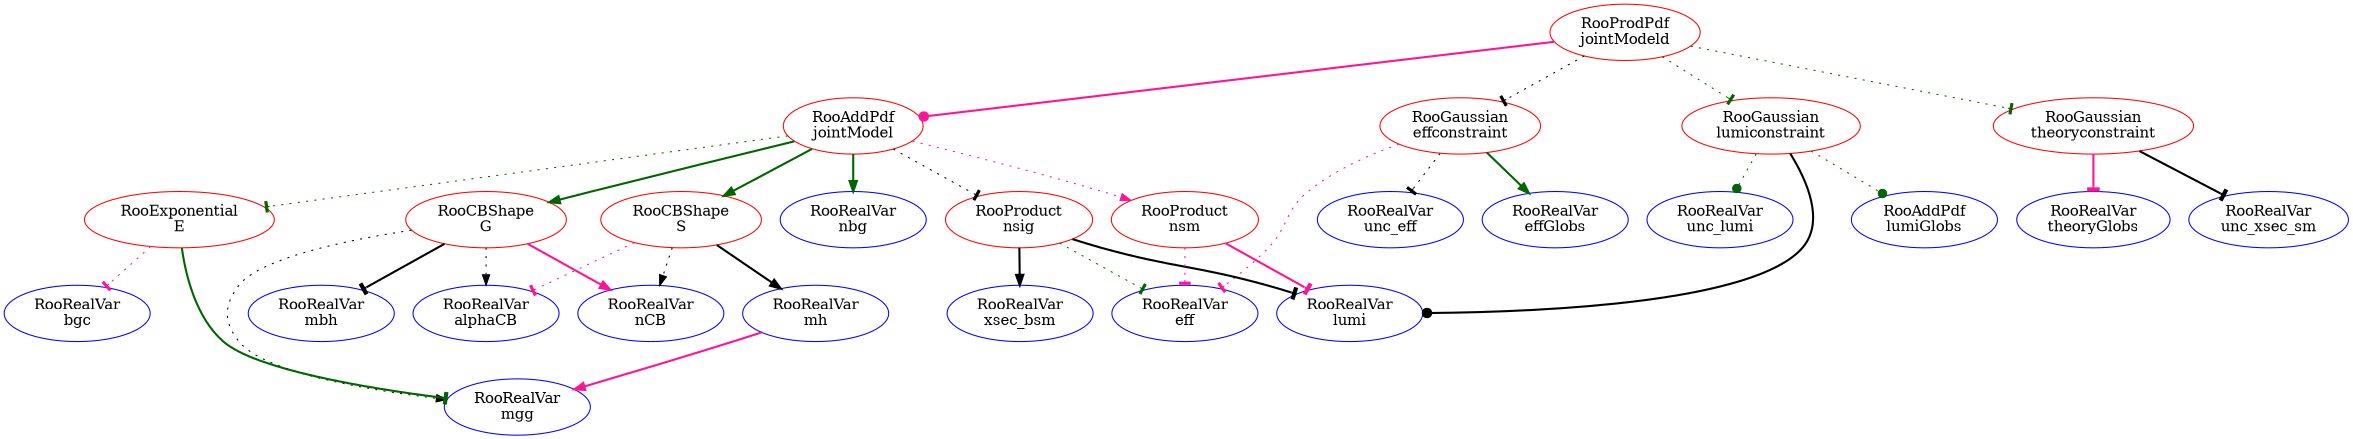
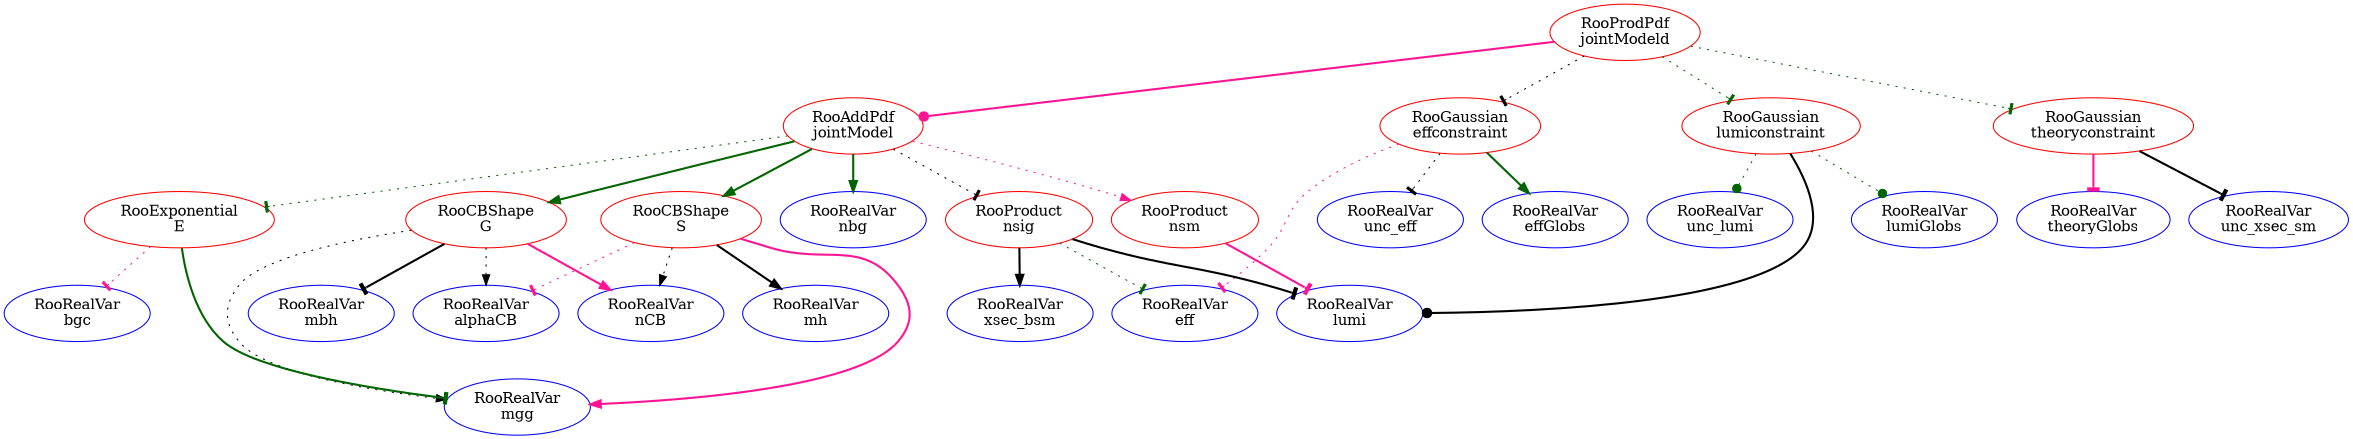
(1924, 220) -> (1924, 220)
(1185, 260) -> none
(673, 360) -> (866, 362)
